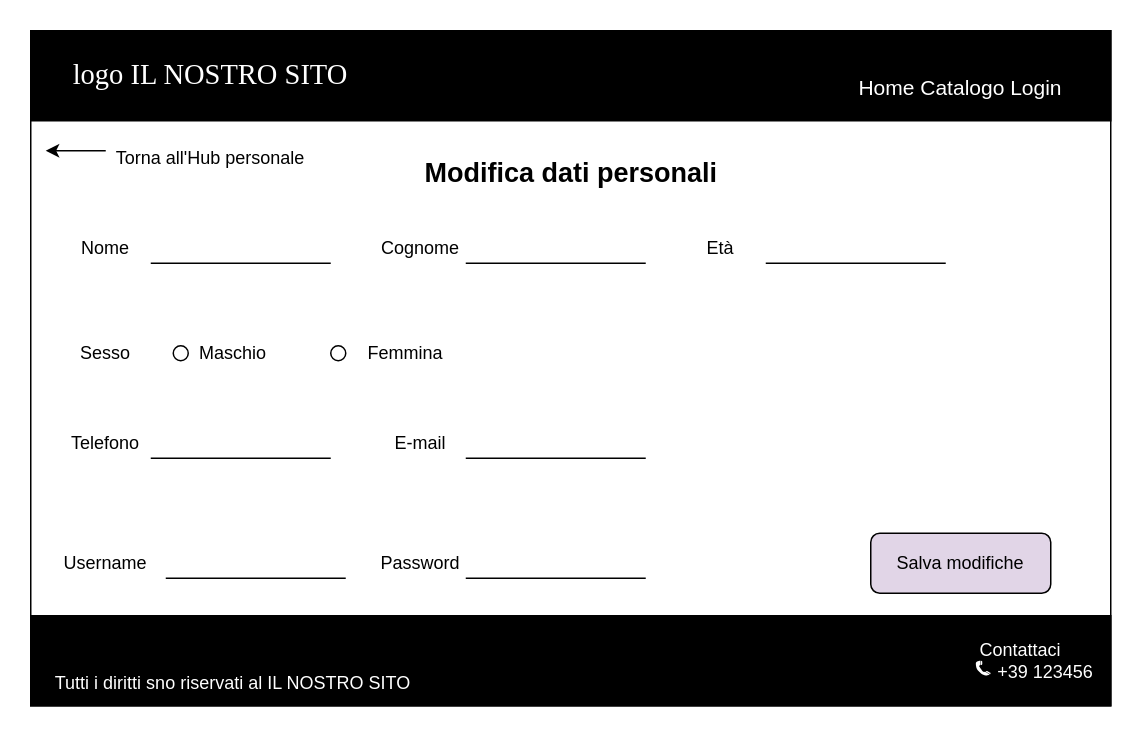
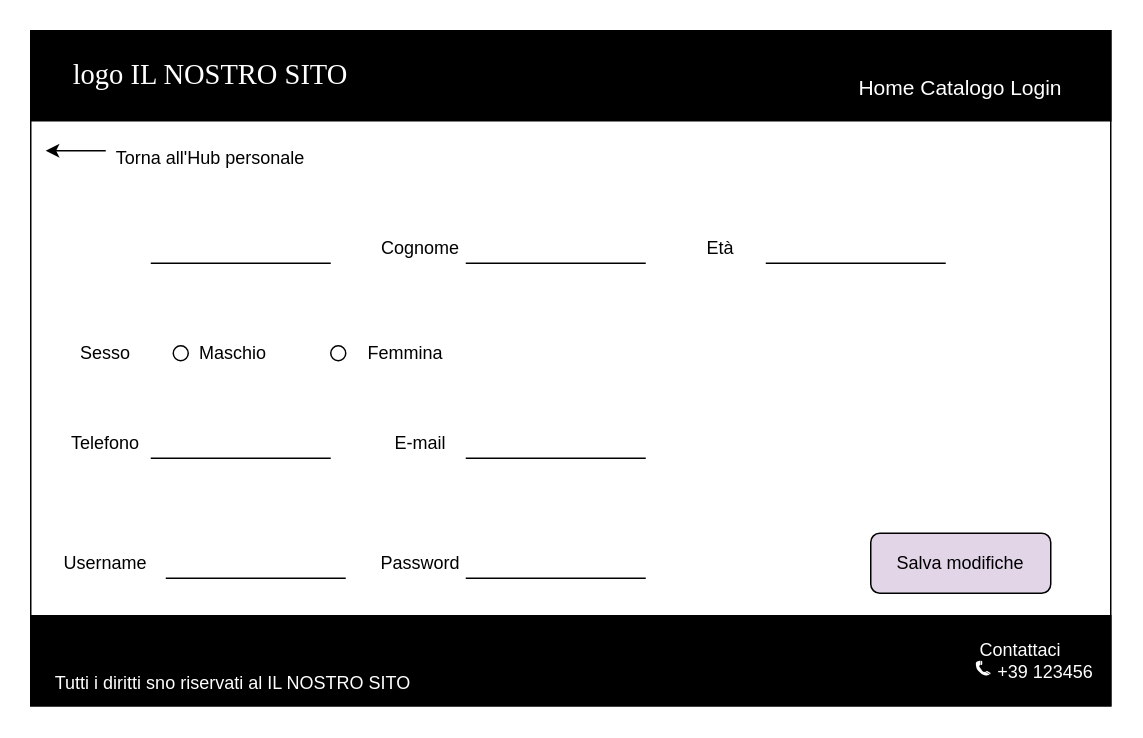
(571, 173) -> none
(106, 248) -> none
